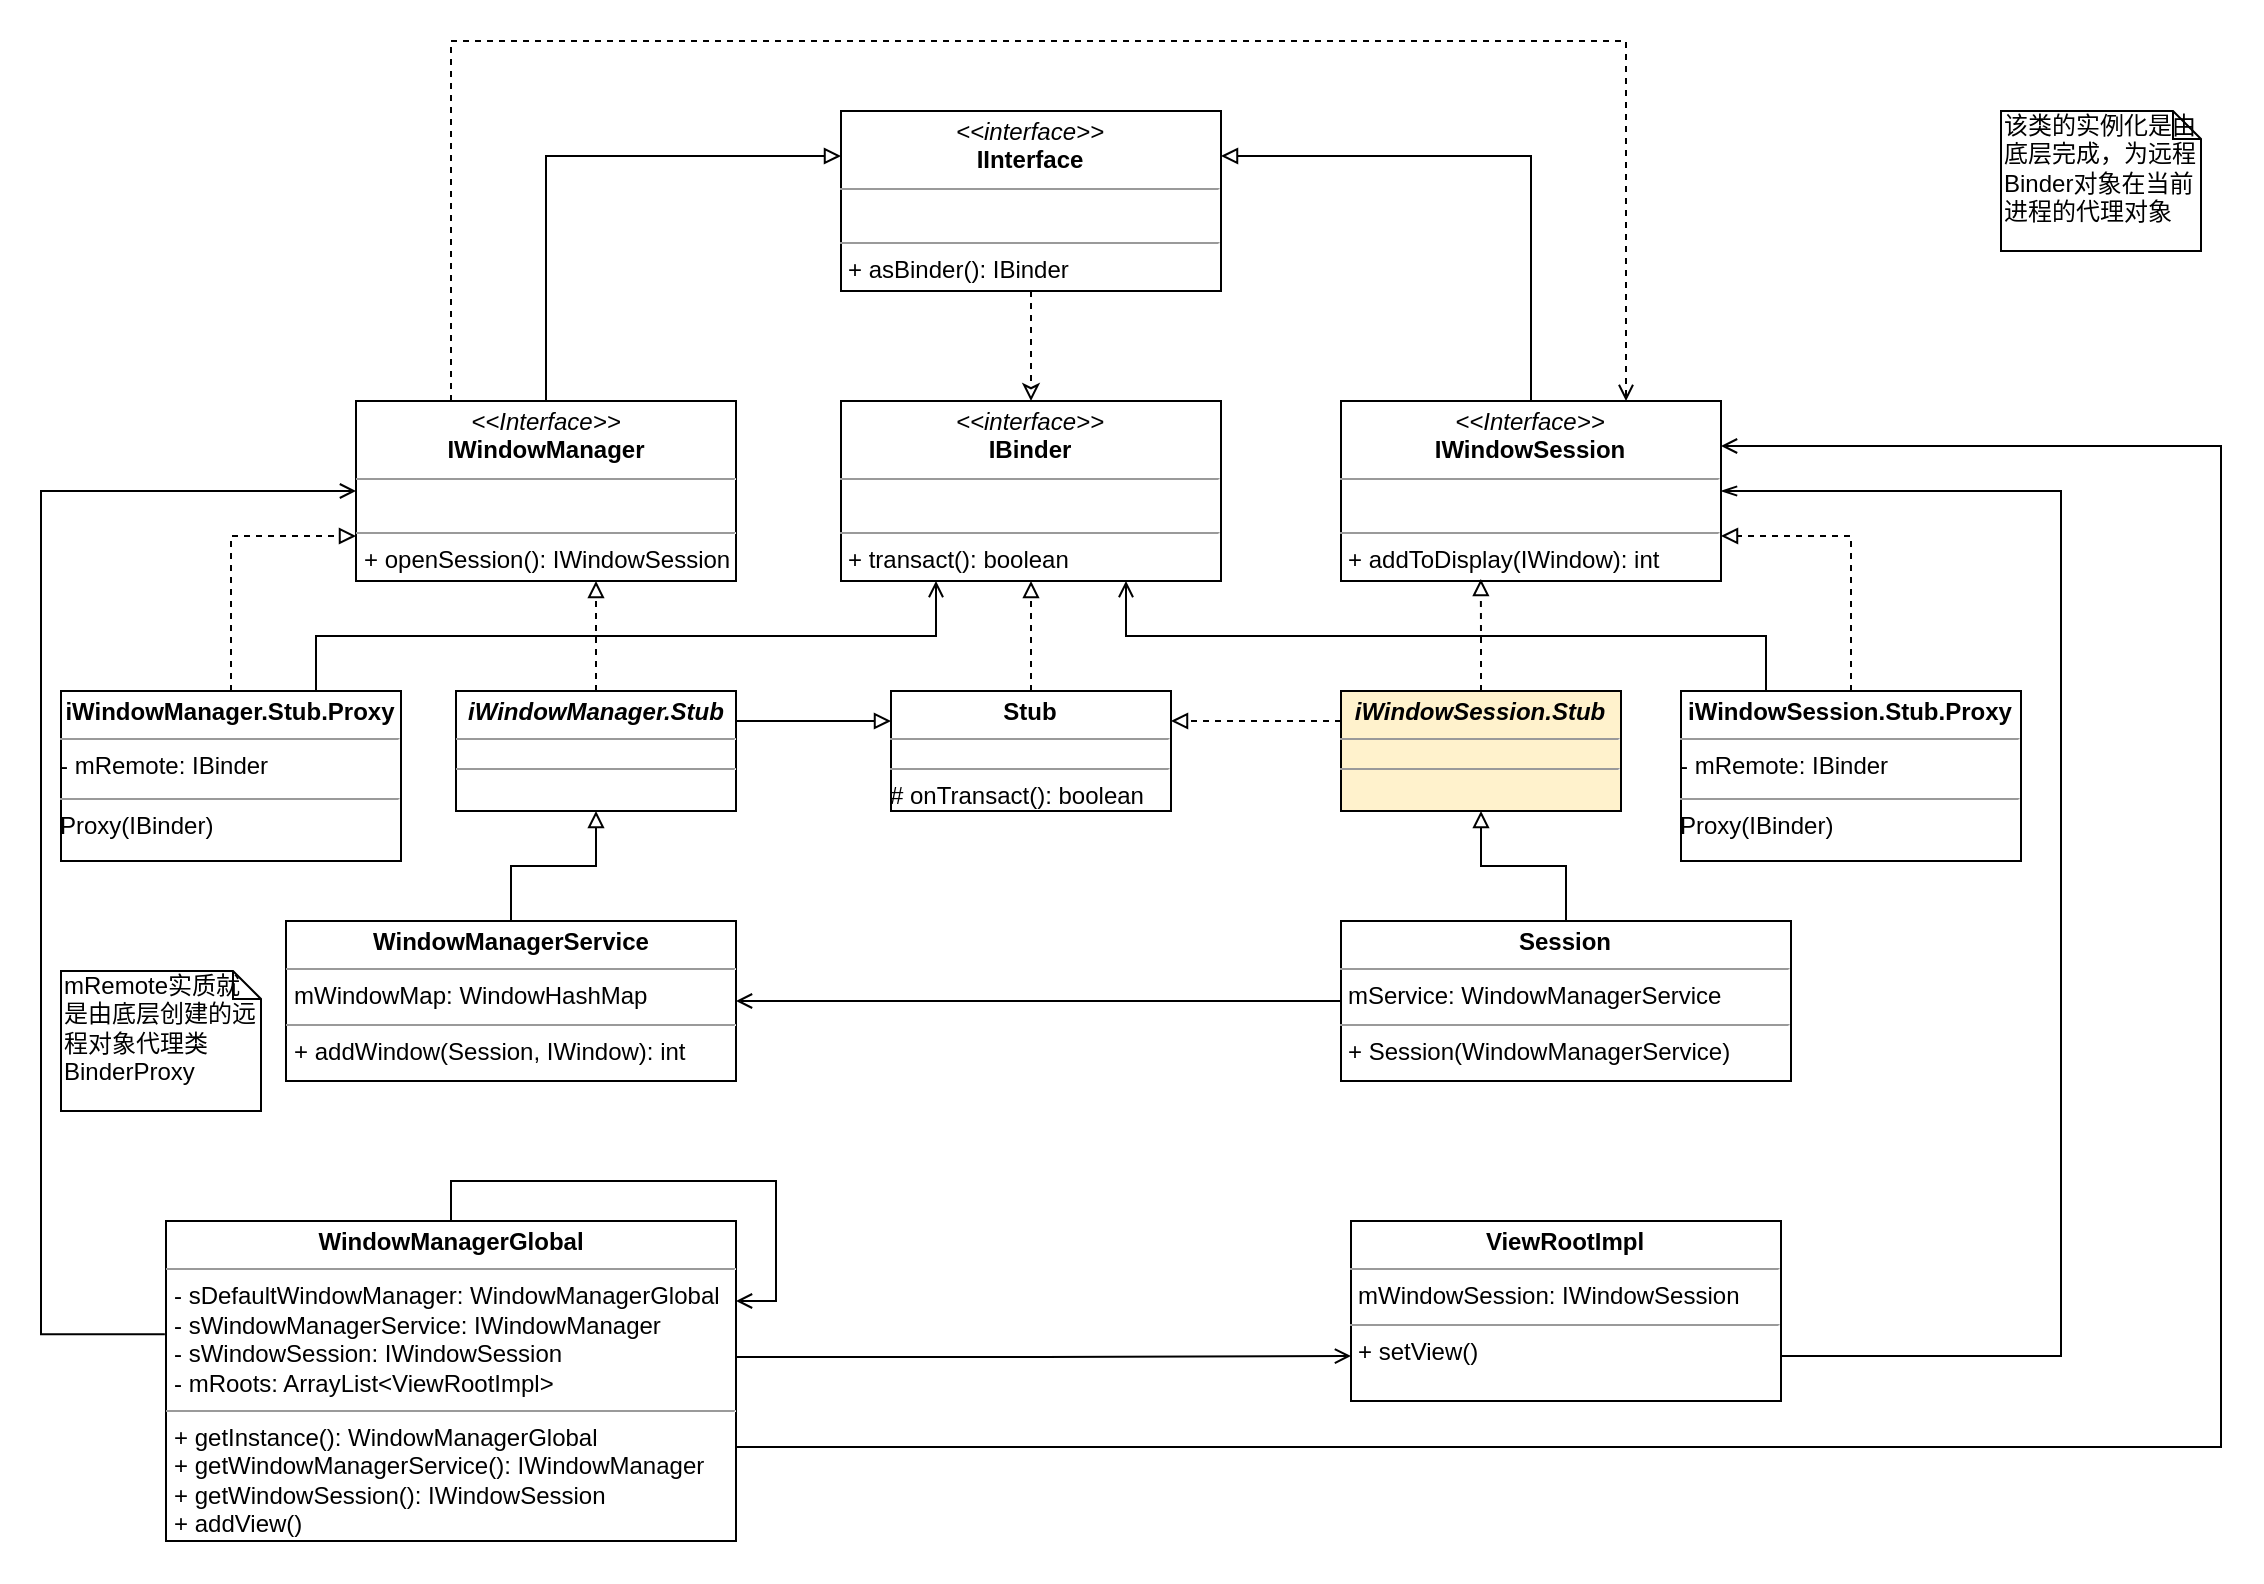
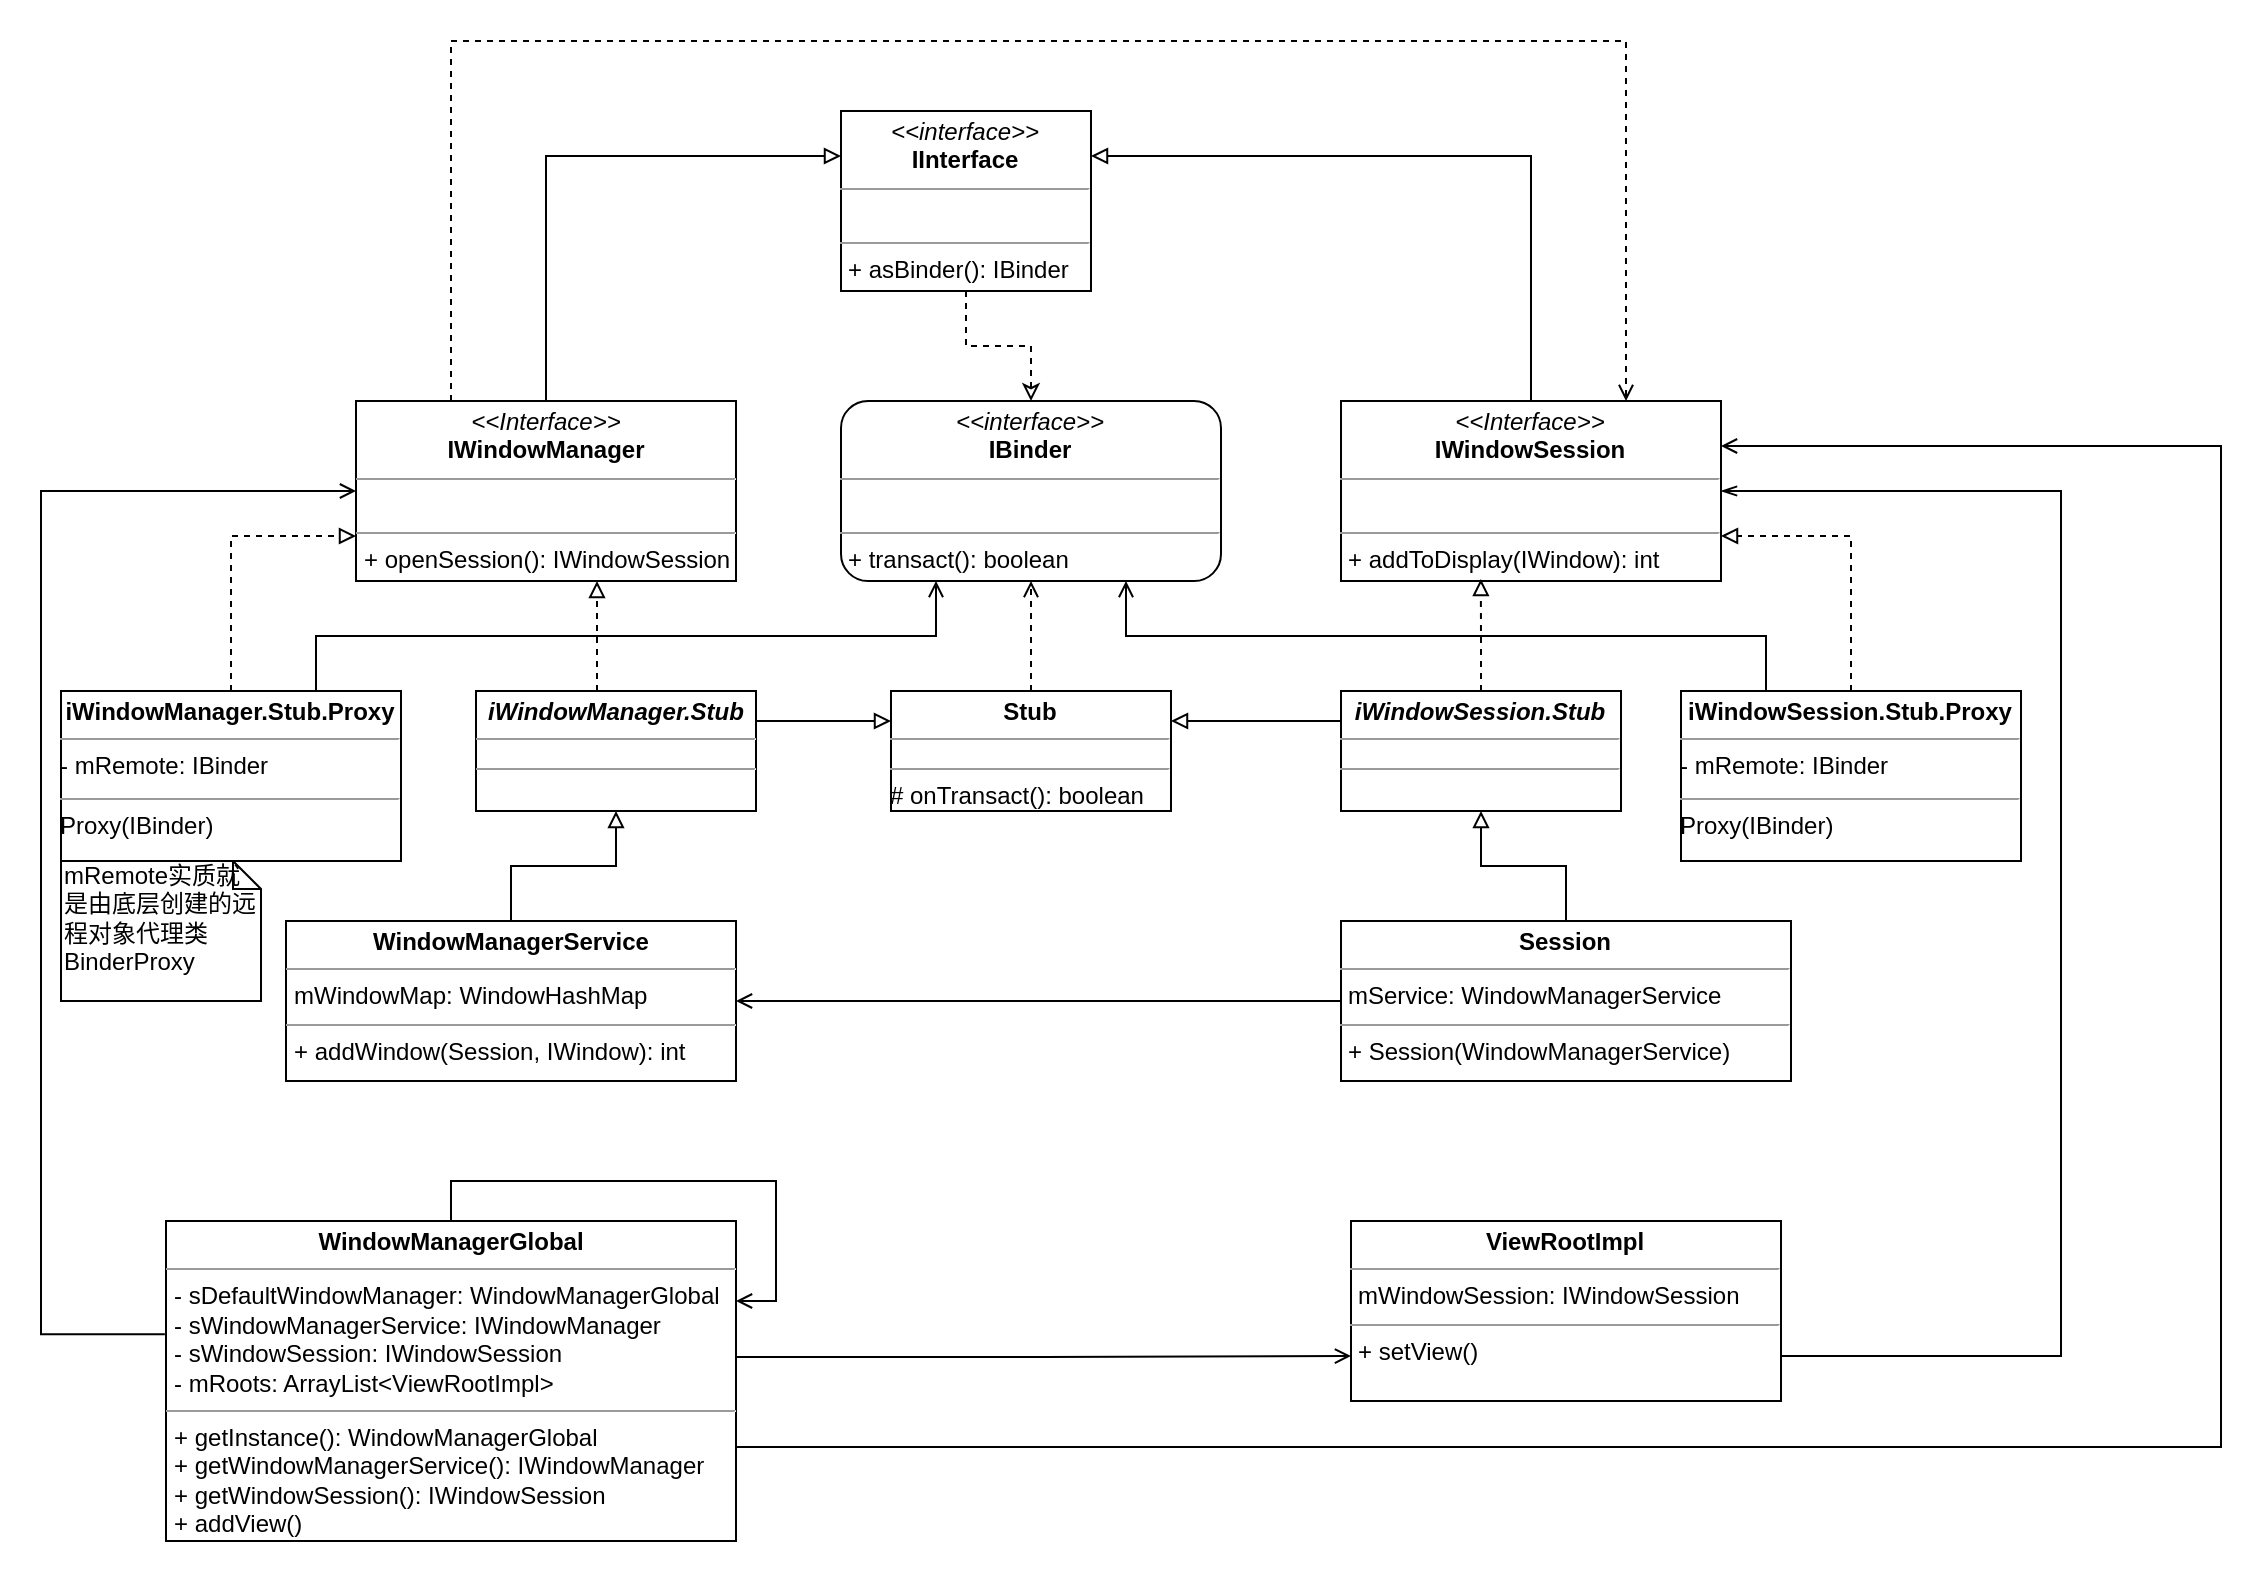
(2101, 181) -> none
(1031, 201) -> (966, 201)
(1031, 491) -> (1031, 491)
(1031, 598) -> (1031, 594)
(1262, 721) -> (1262, 721)
(596, 751) -> (616, 751)
(1481, 751) -> (1481, 751)
(161, 1041) -> (161, 931)
